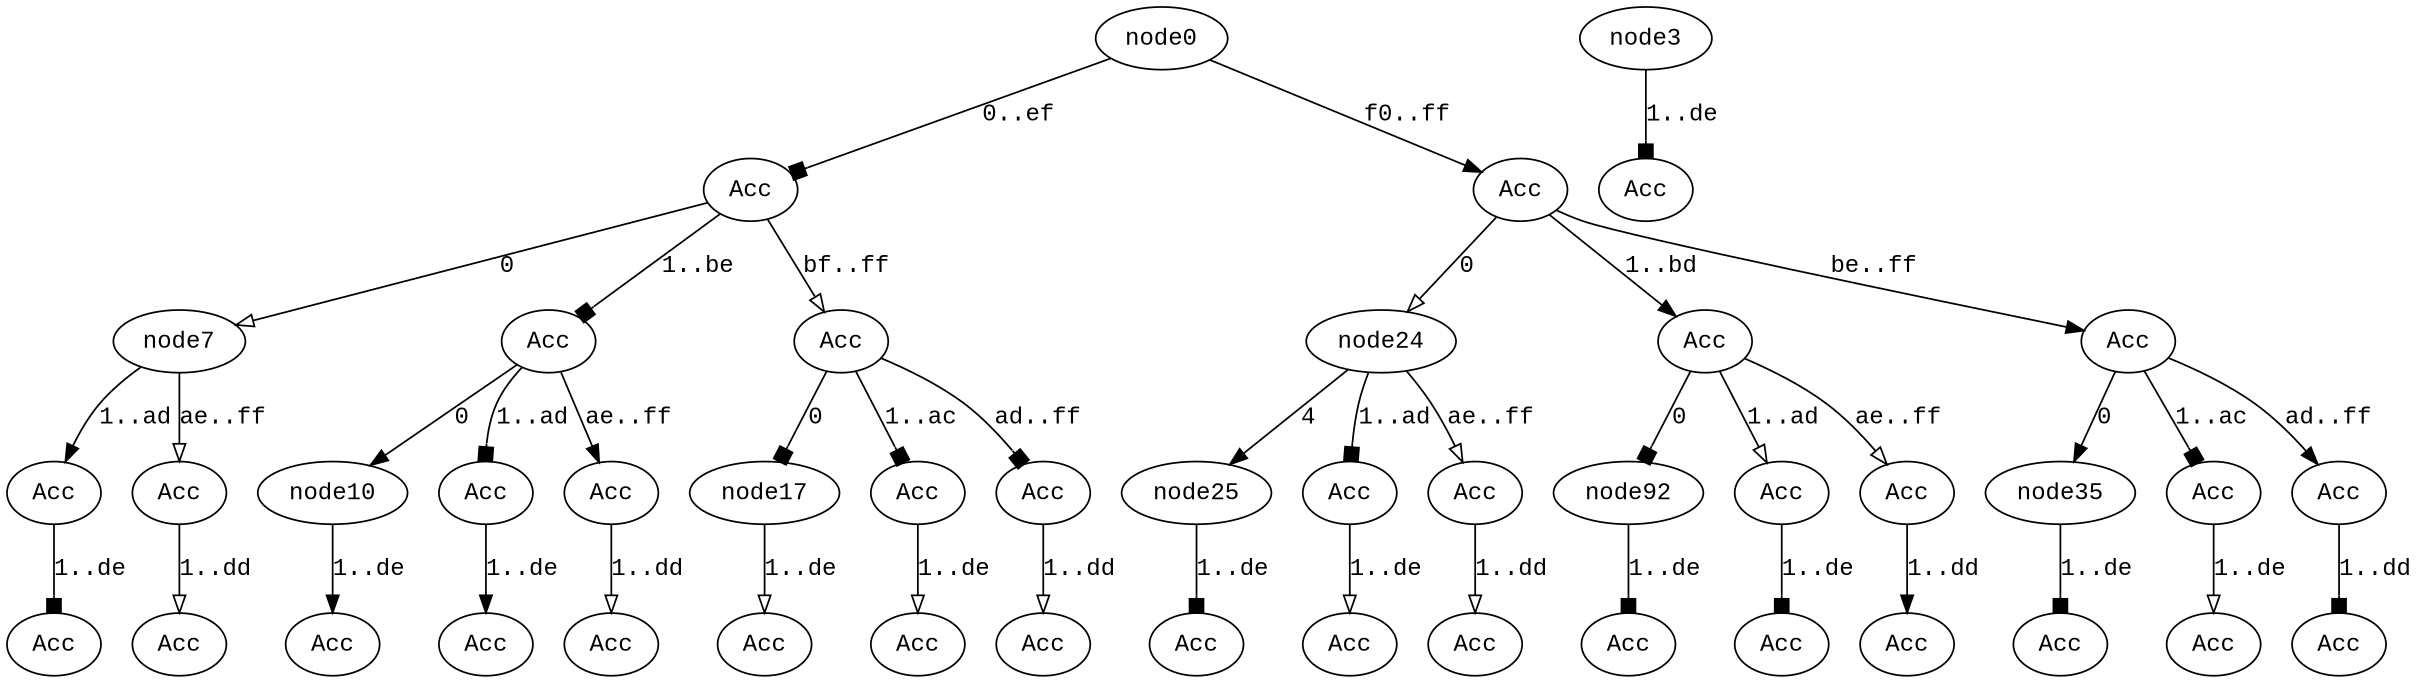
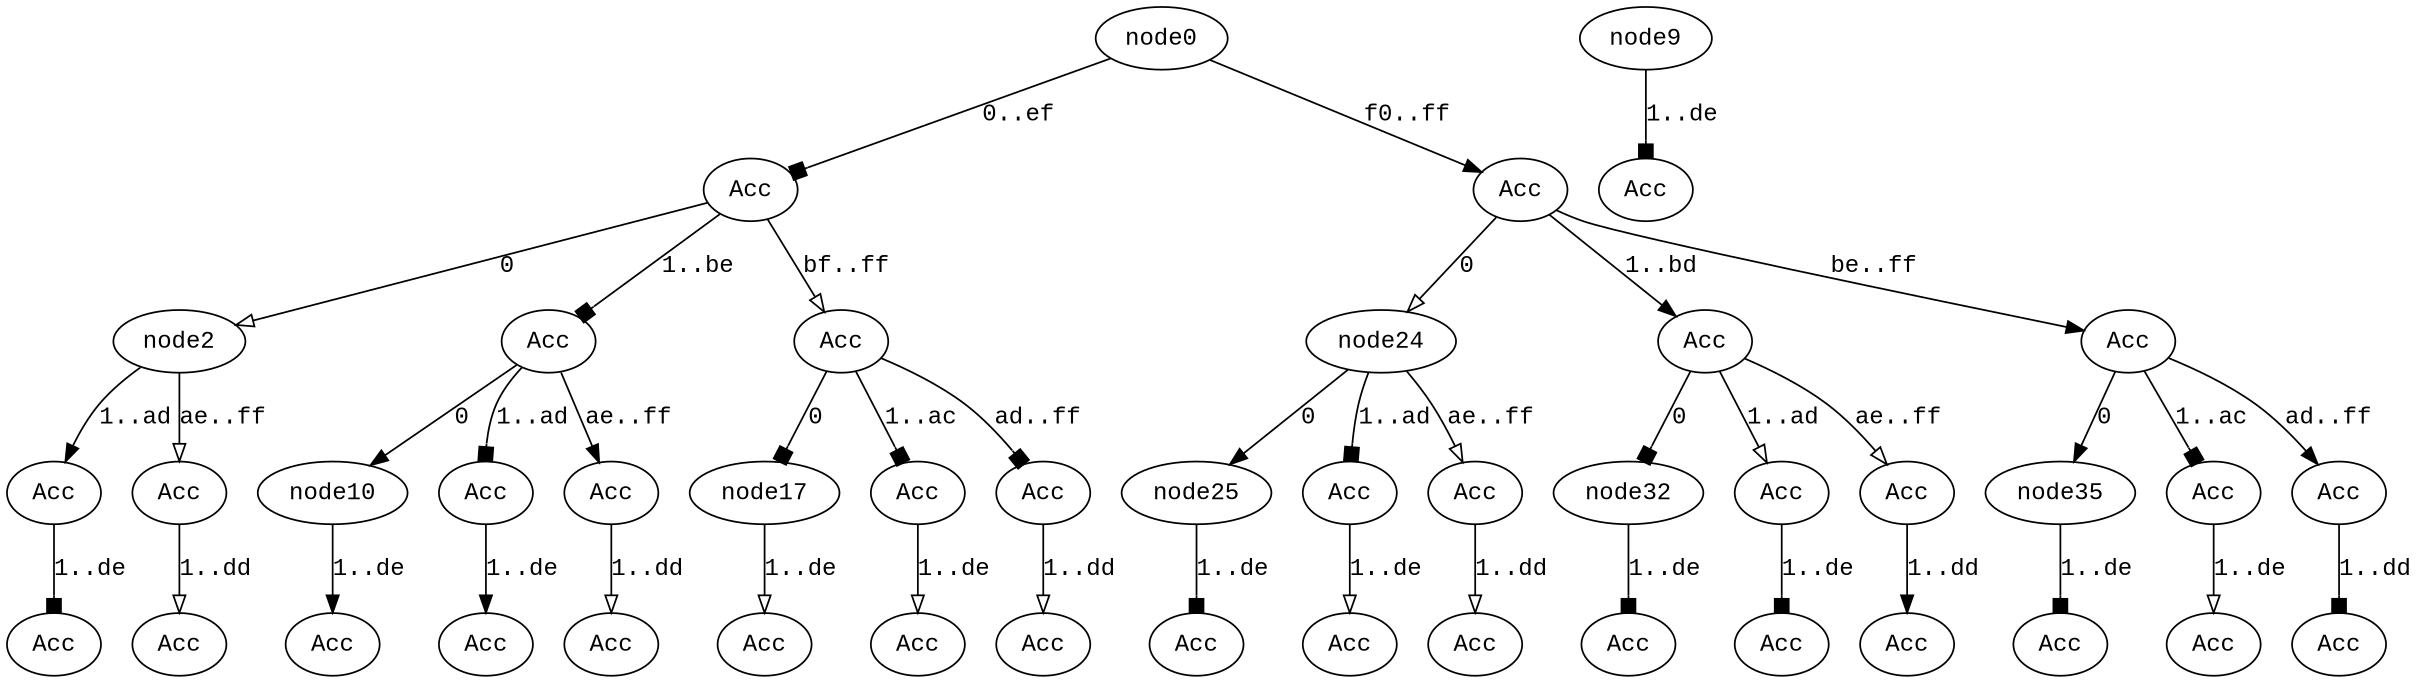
(1646, 38) -> (1646, 38)
(179, 341) -> (179, 341)
(1309, 417) -> (1309, 417)
(1628, 493) -> (1628, 493)
